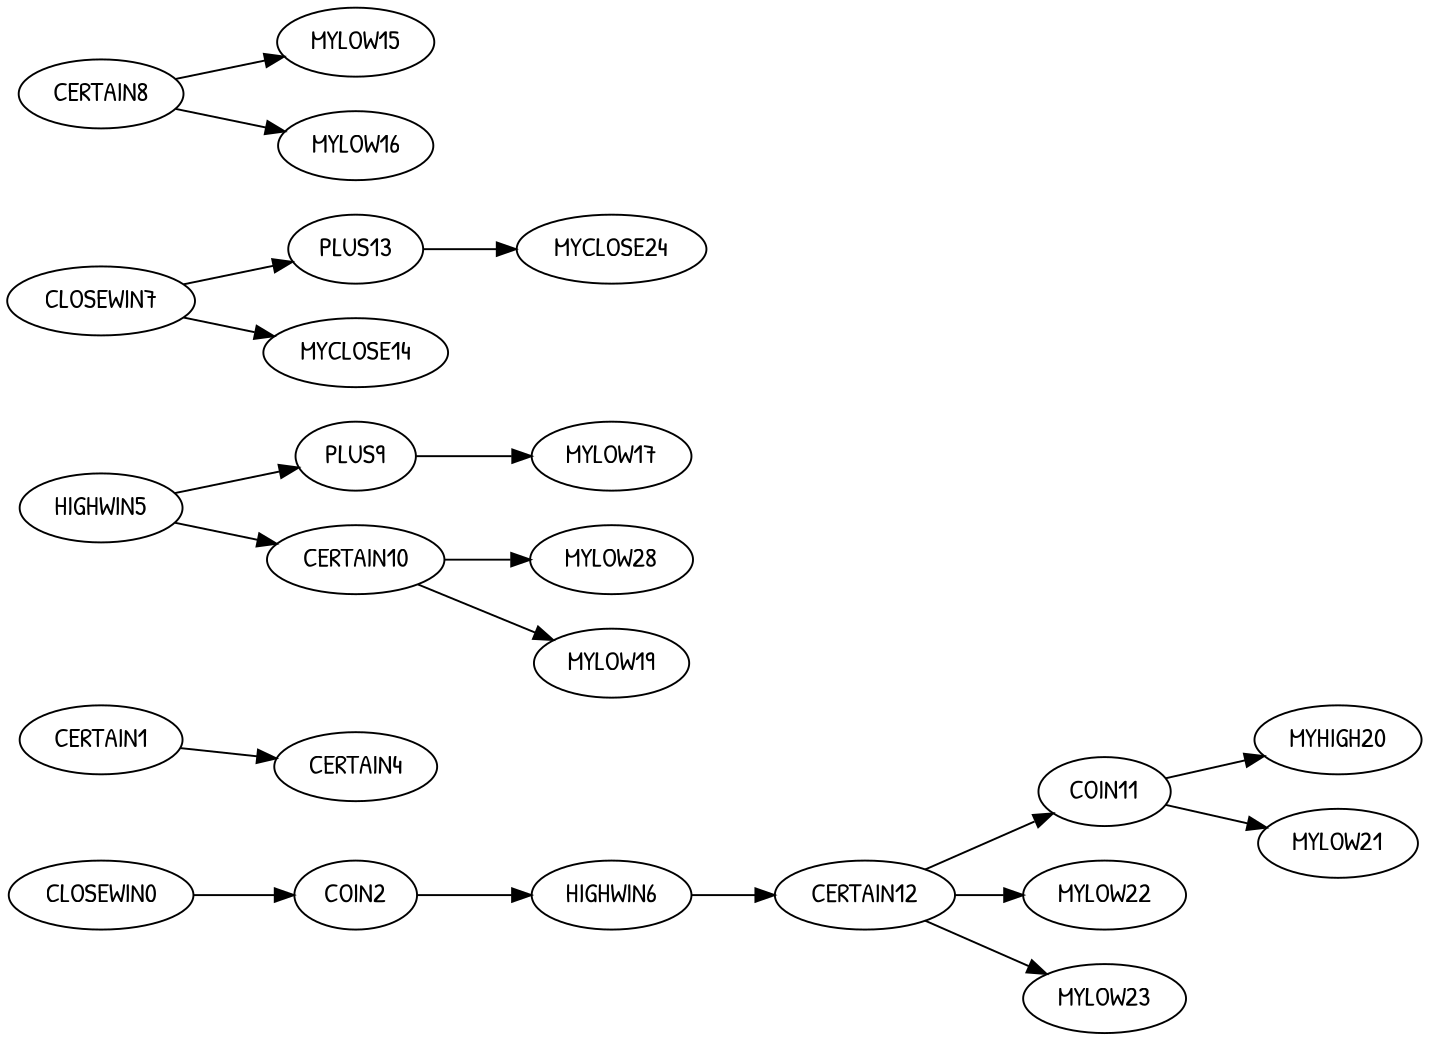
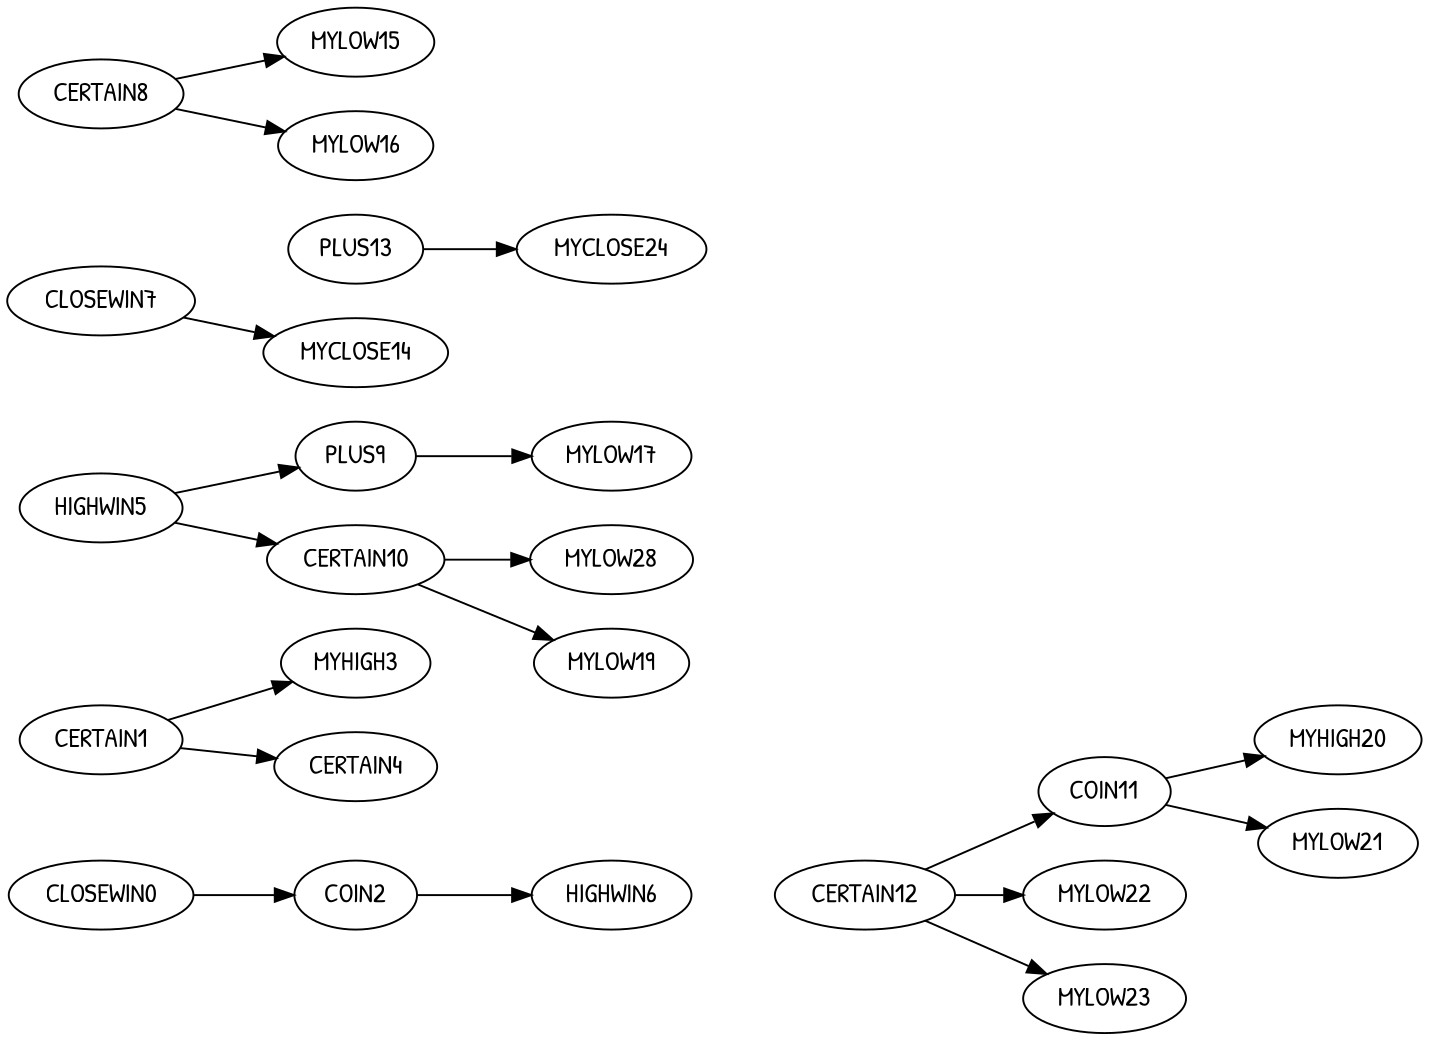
(228, 275) -> none
none -> (356, 663)
(724, 895) -> none
